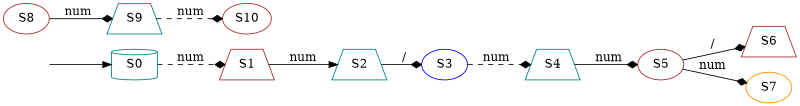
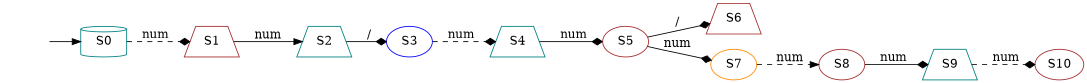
none -> (784, 65)
